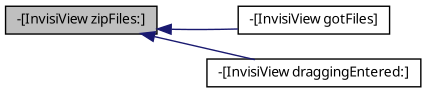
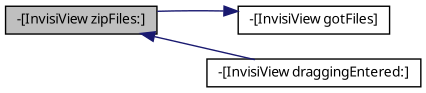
(205, 29) -> (190, 11)
